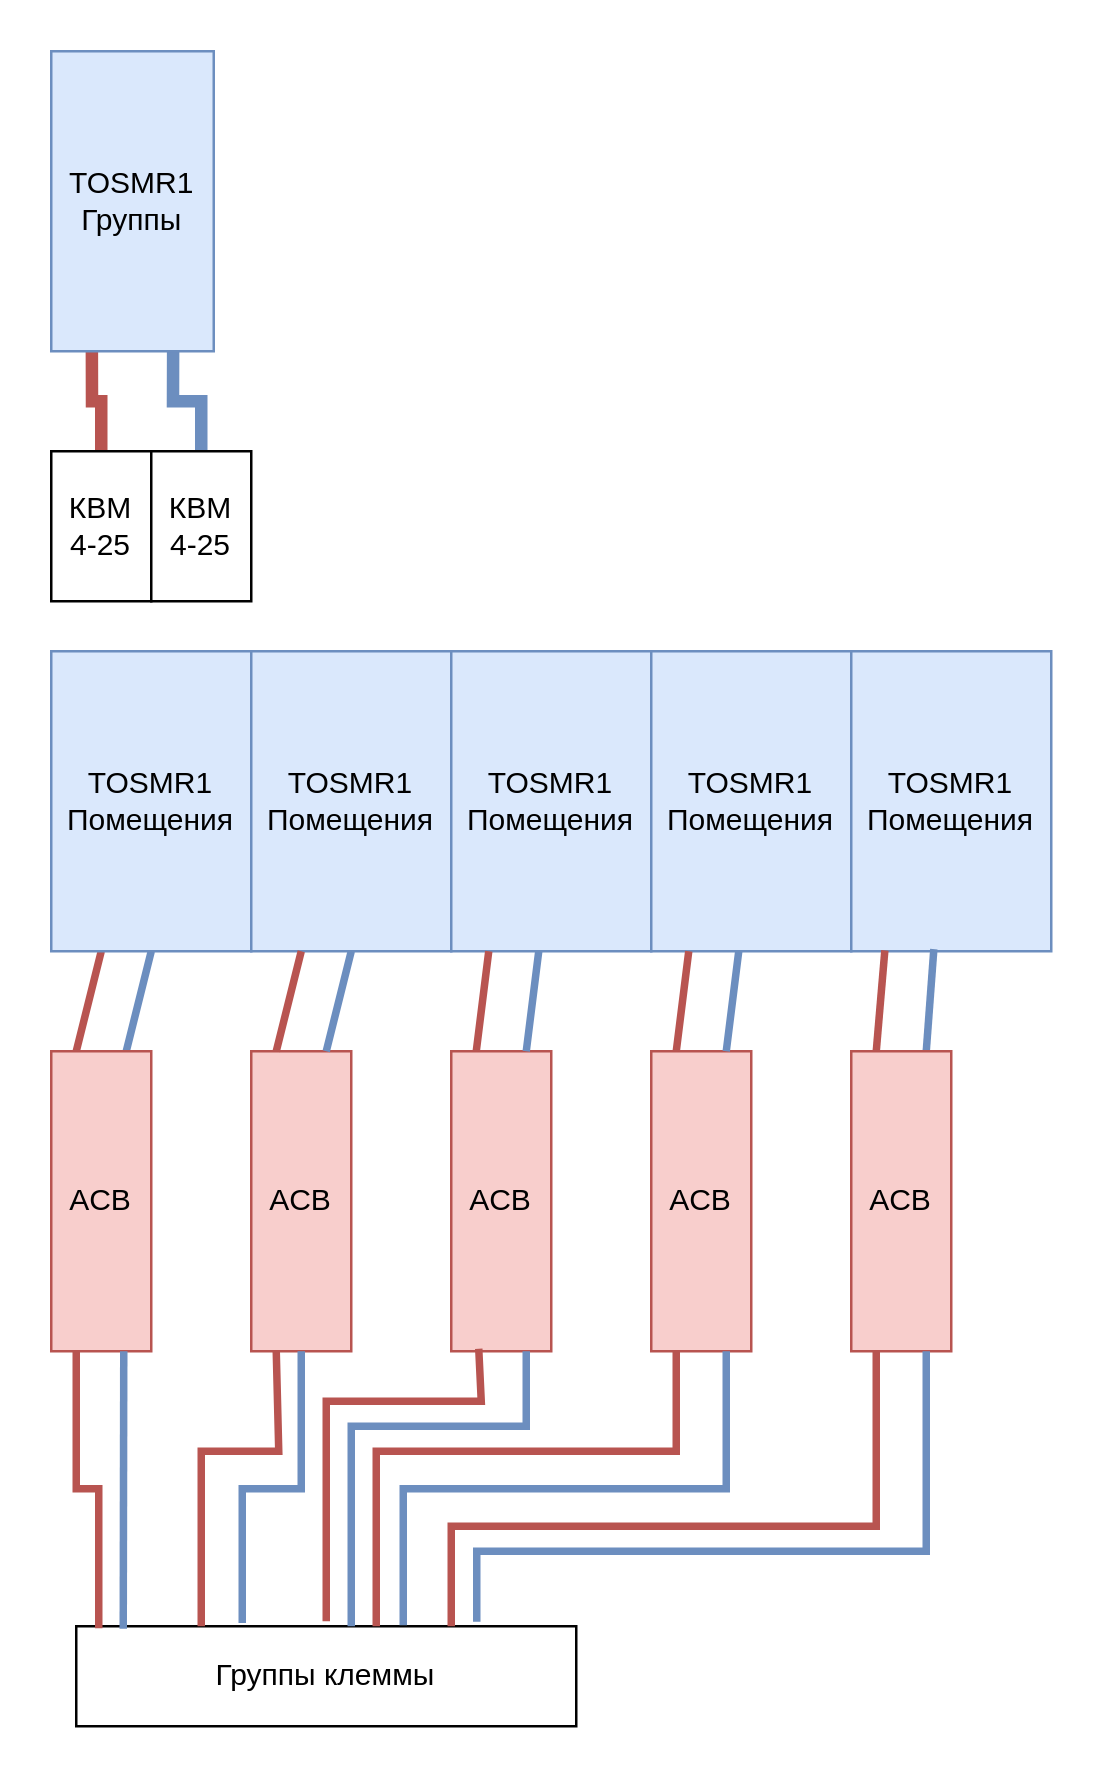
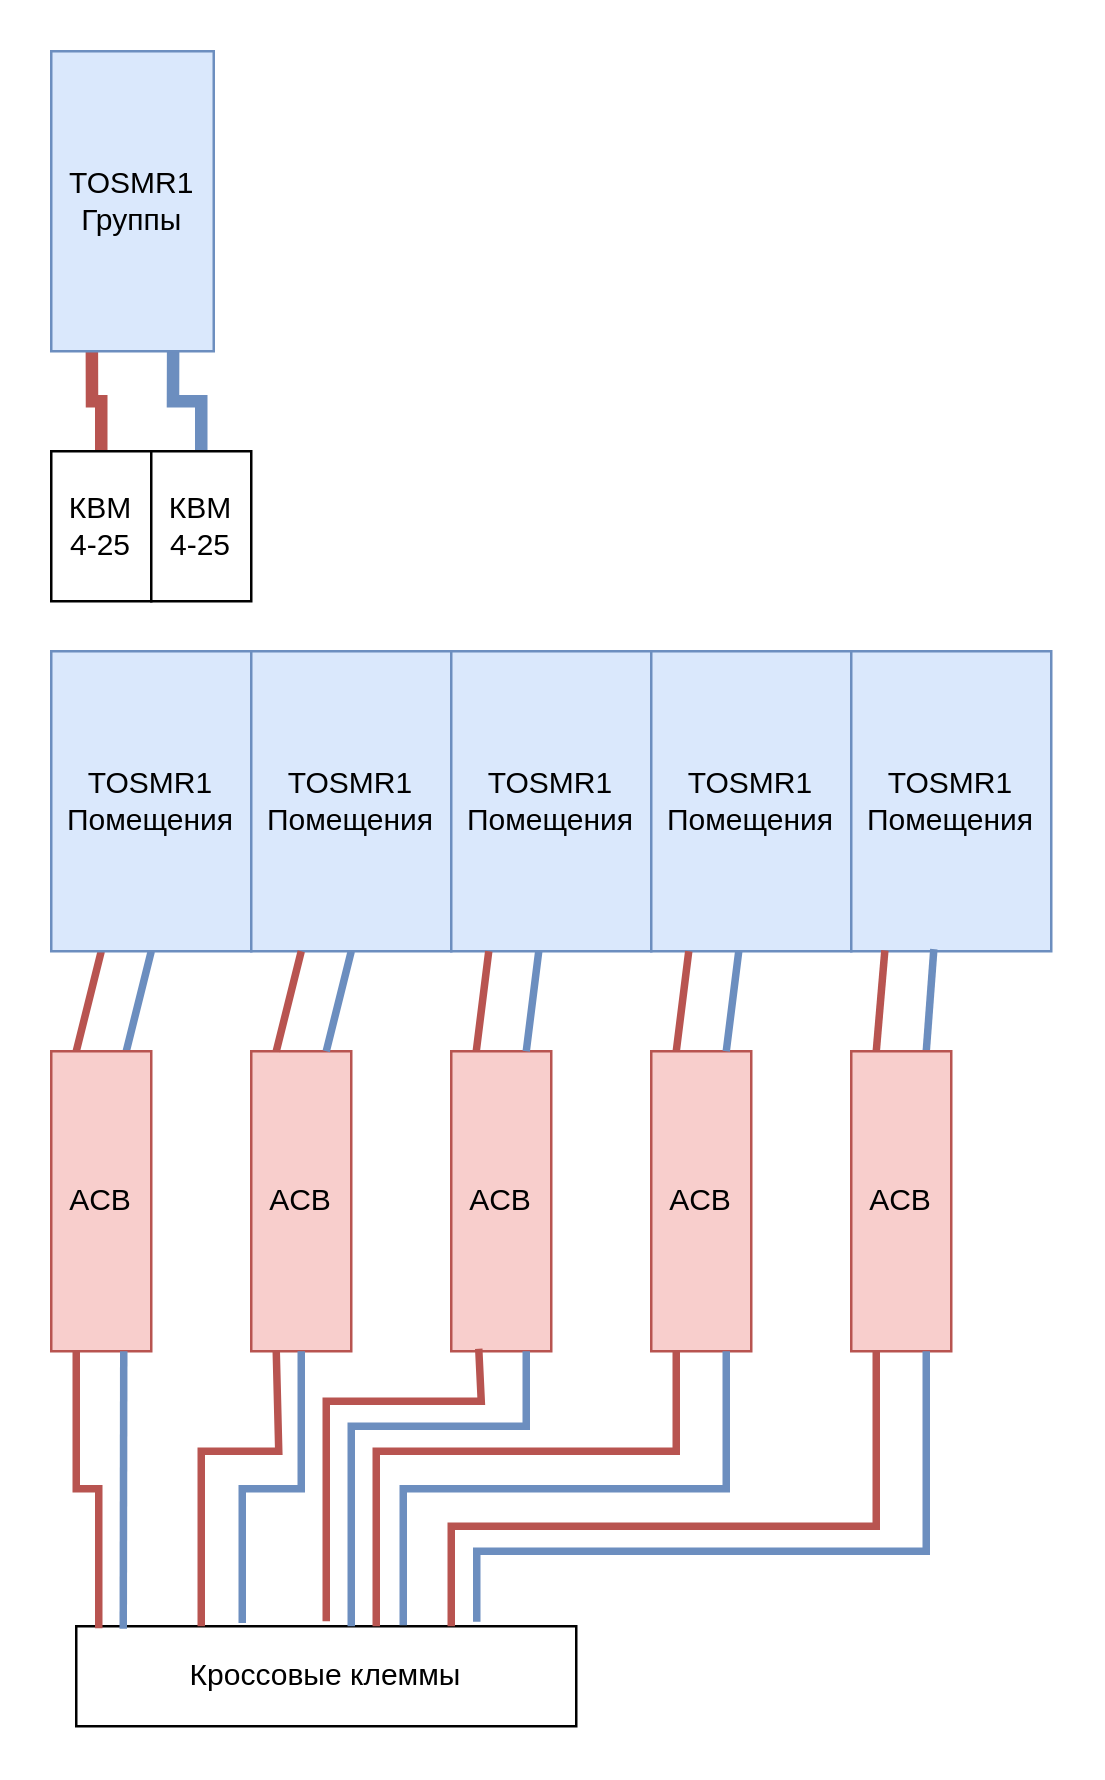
(326, 1676) -> (326, 1676)
